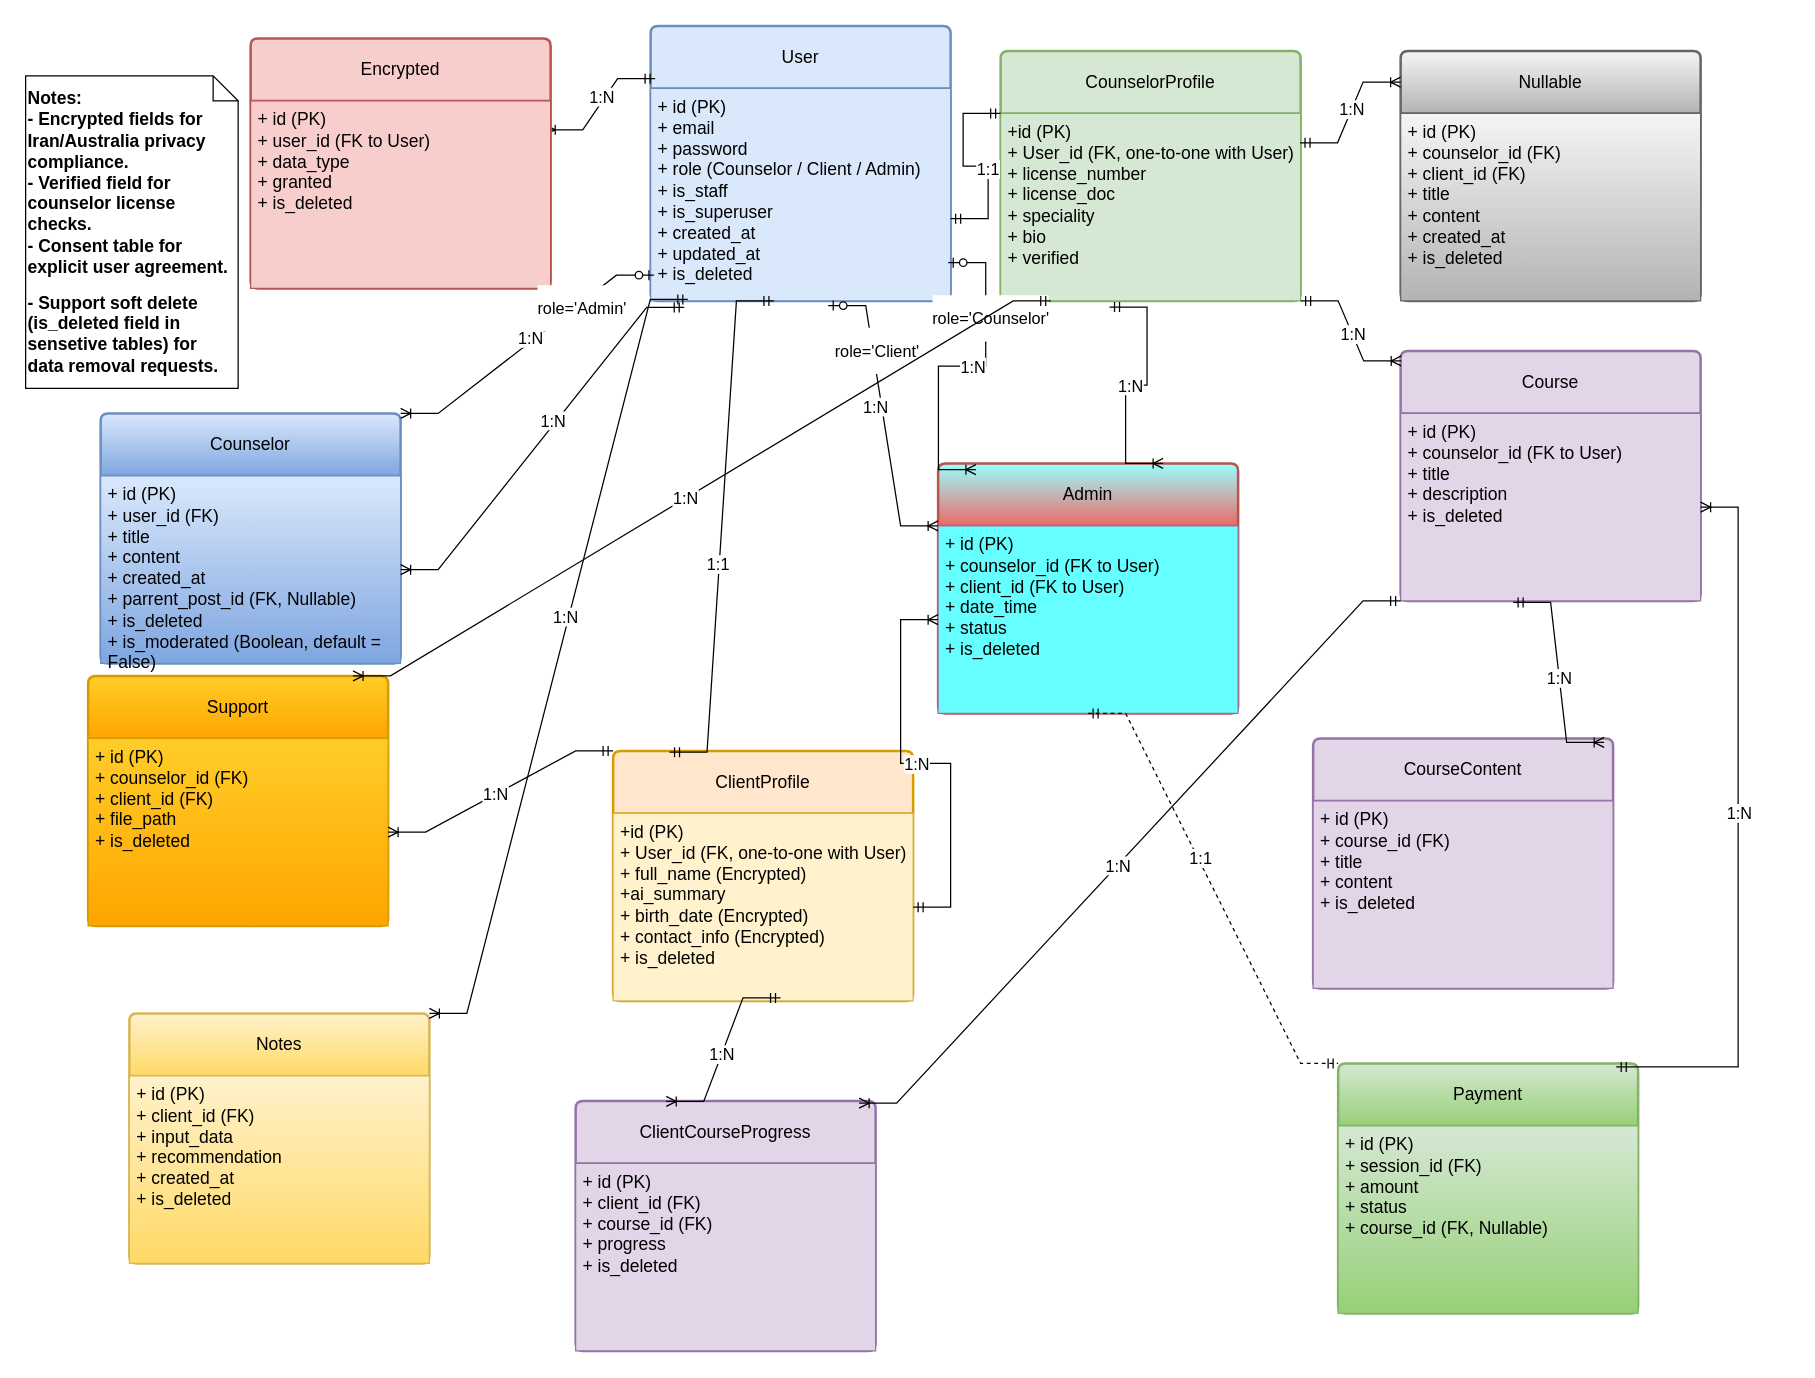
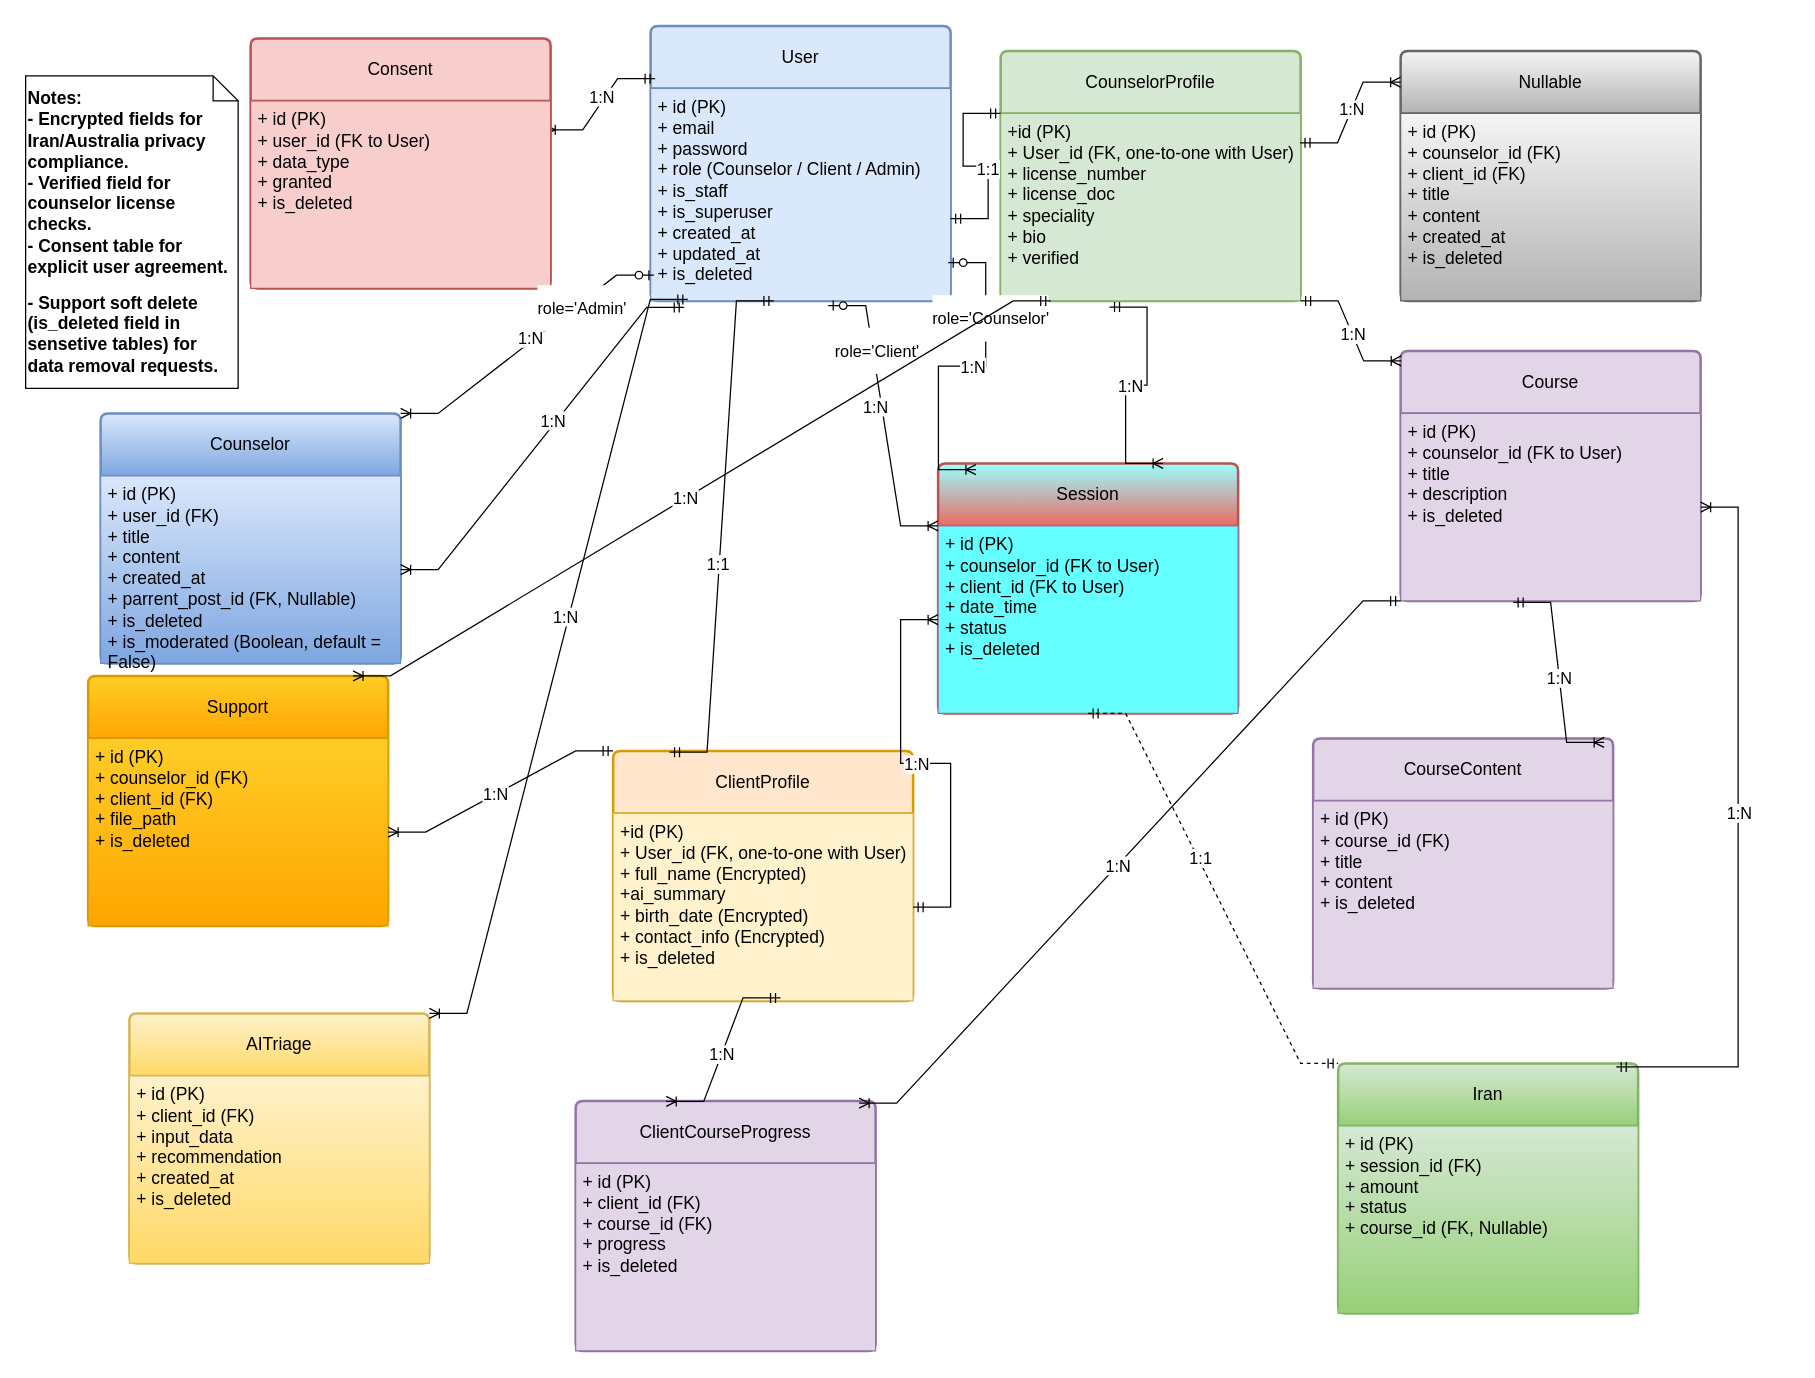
(401, 69) -> (401, 69)
(1088, 494) -> (1088, 494)
(279, 1044) -> (279, 1044)
(1488, 1094) -> (1488, 1094)
